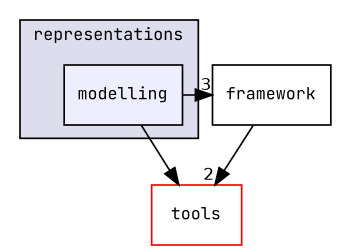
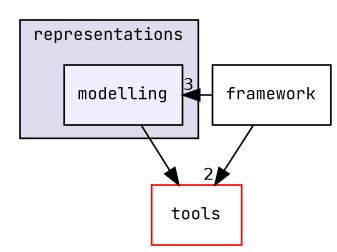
(188, 95) -> (208, 95)
